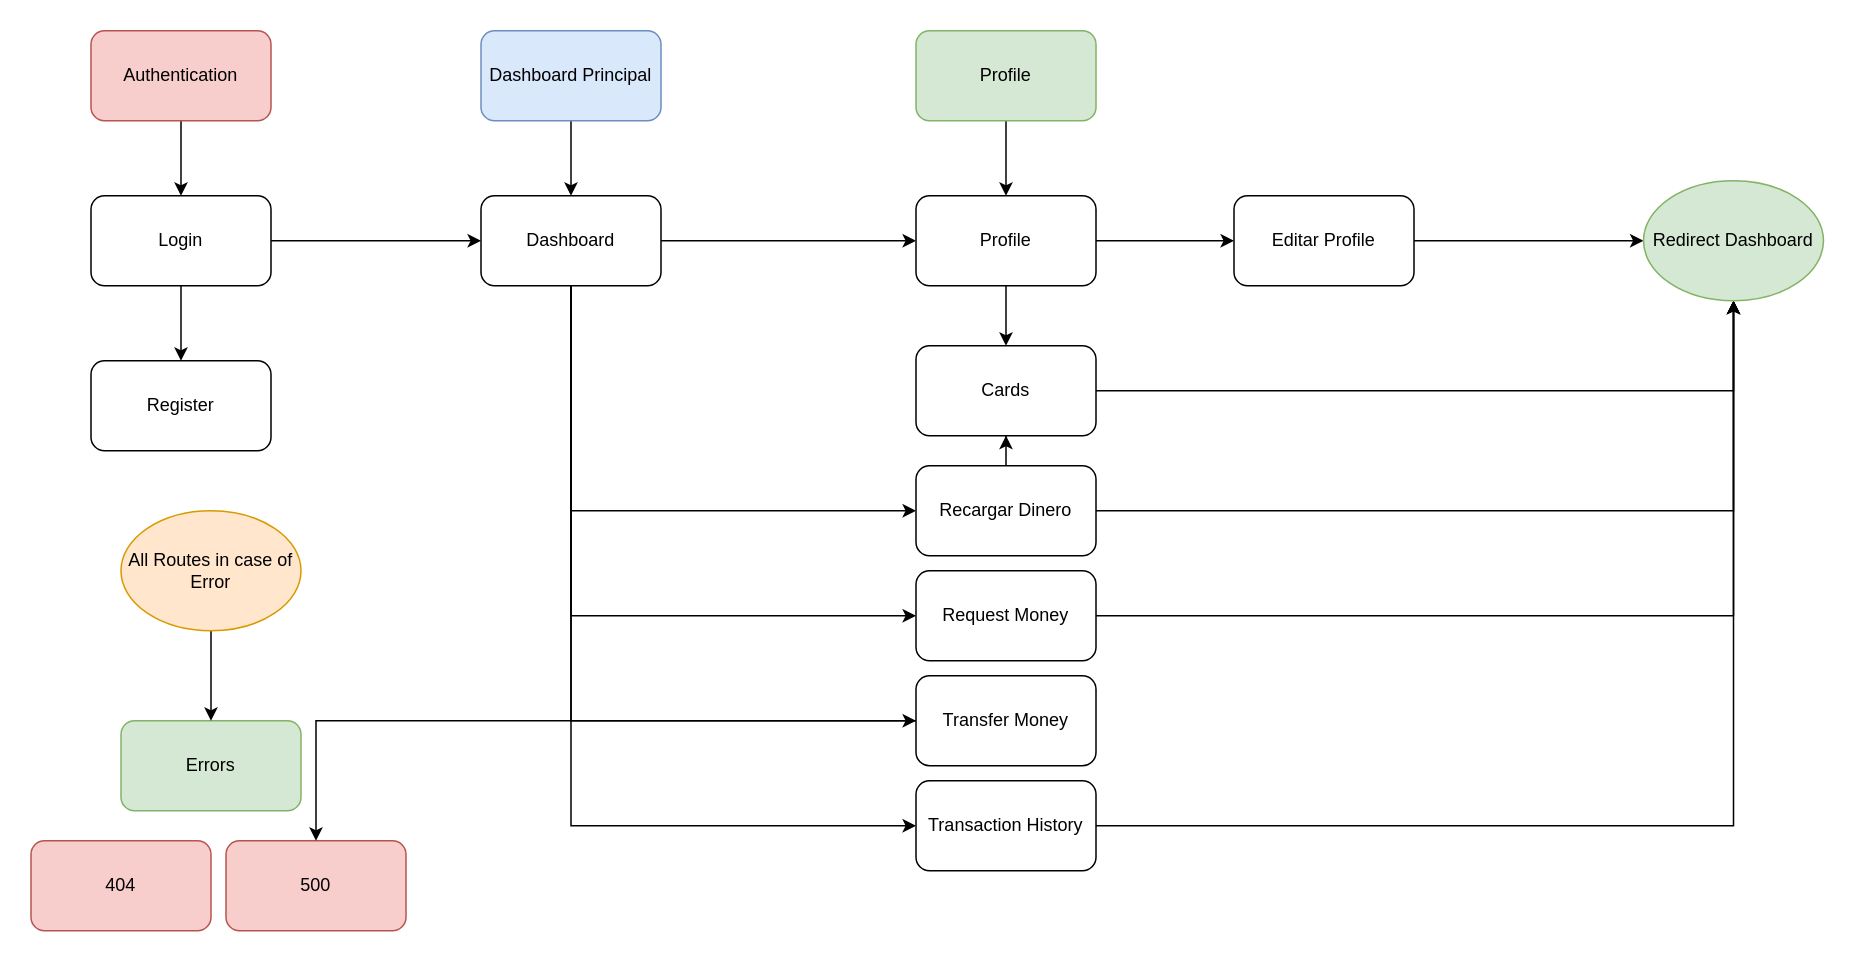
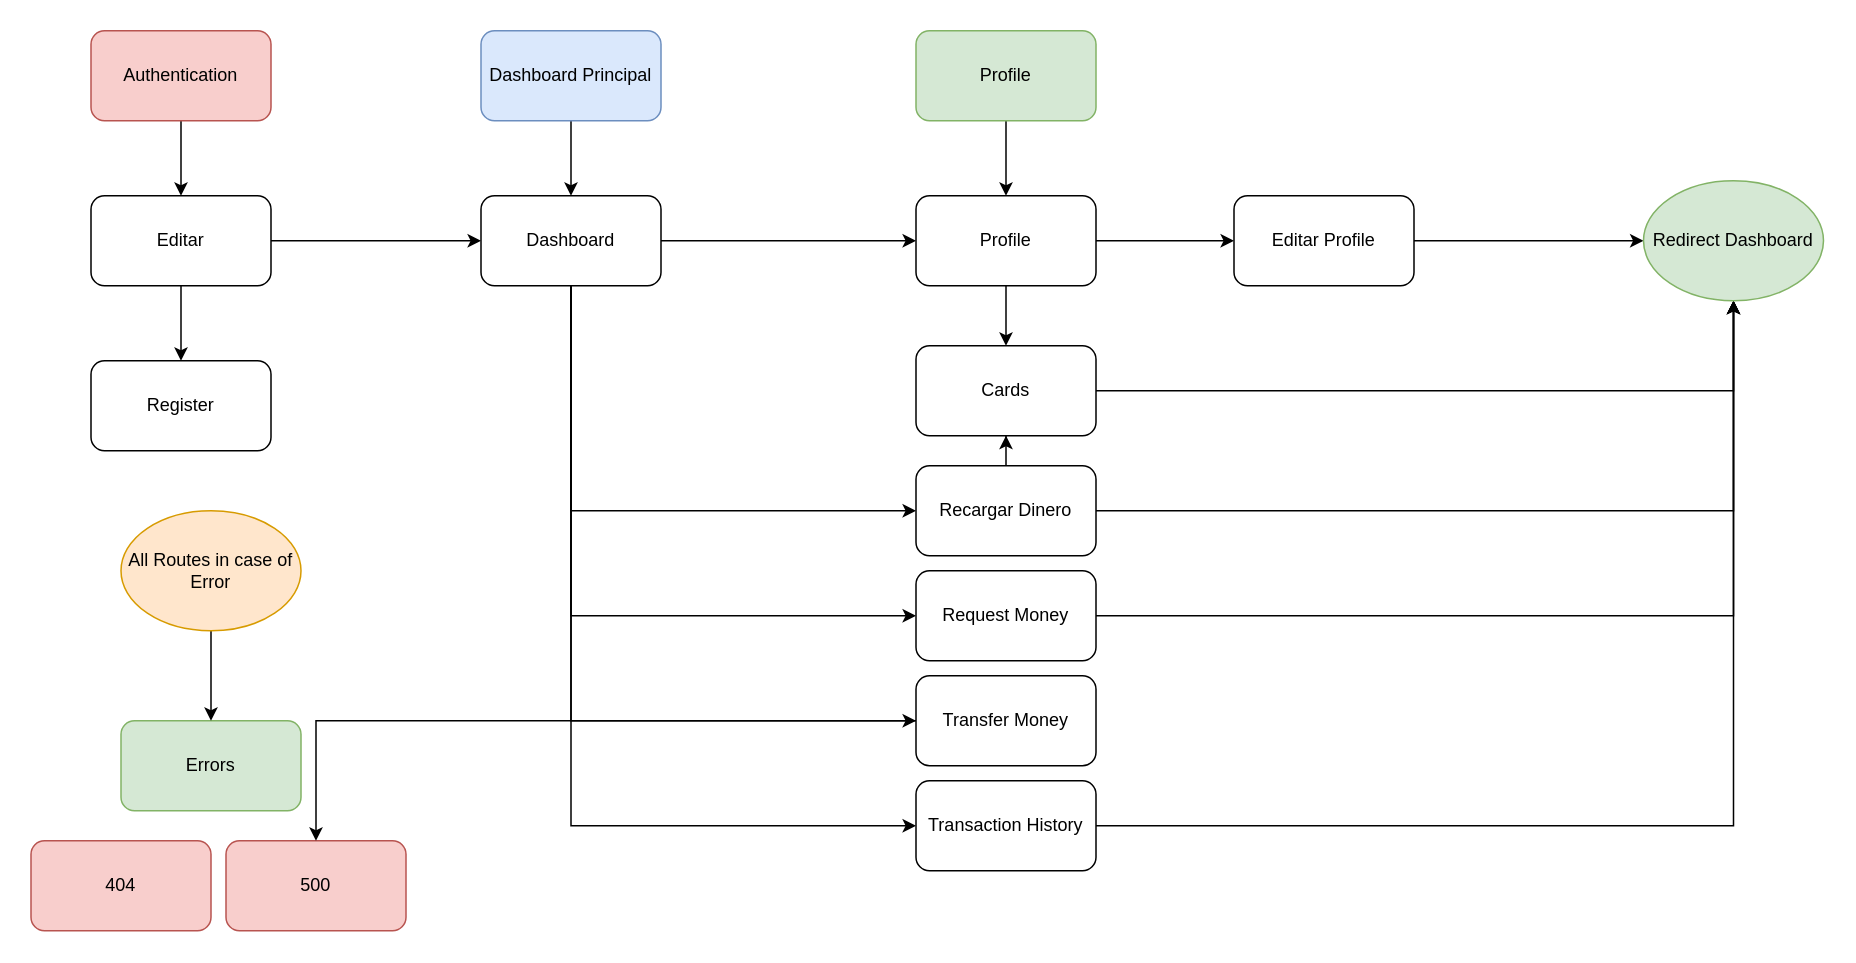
(181, 241) -> (181, 241)
